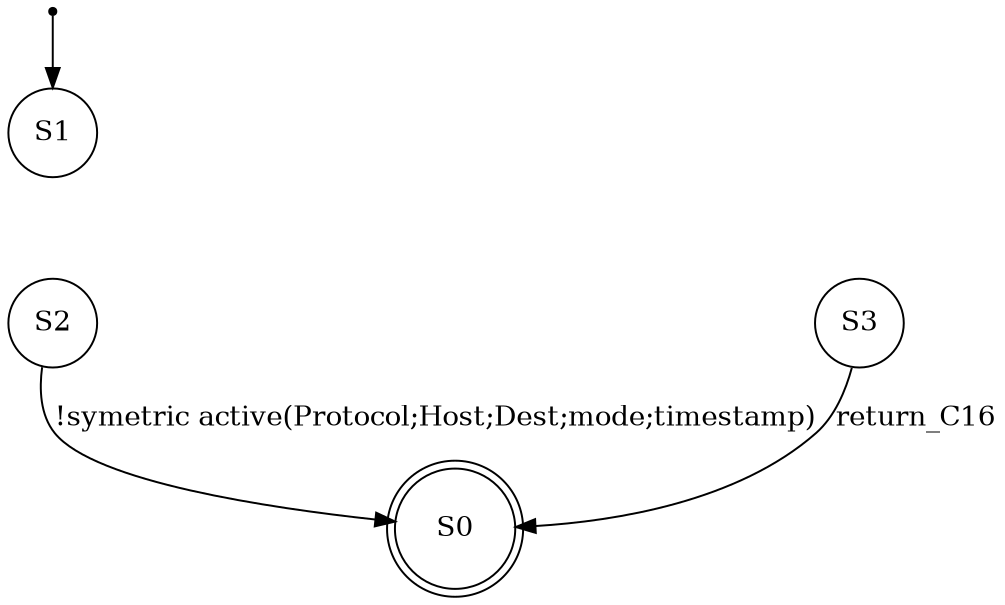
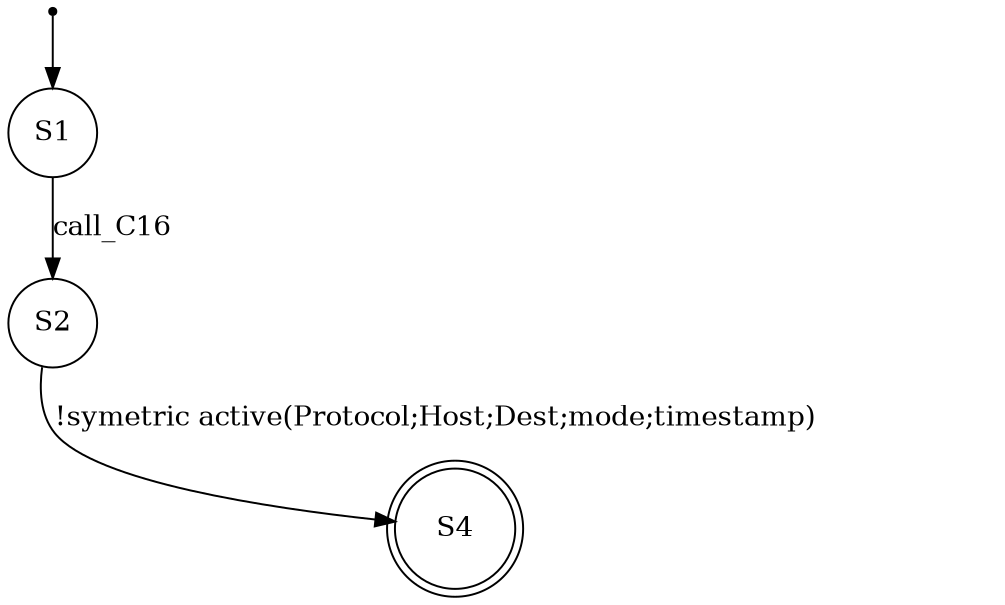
none -> (53, 218)
(859, 323) -> none
(455, 529) -> (455, 529)
